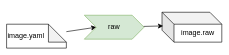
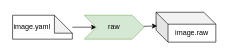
(192, 27) -> (186, 27)
(36, 36) -> (42, 27)
